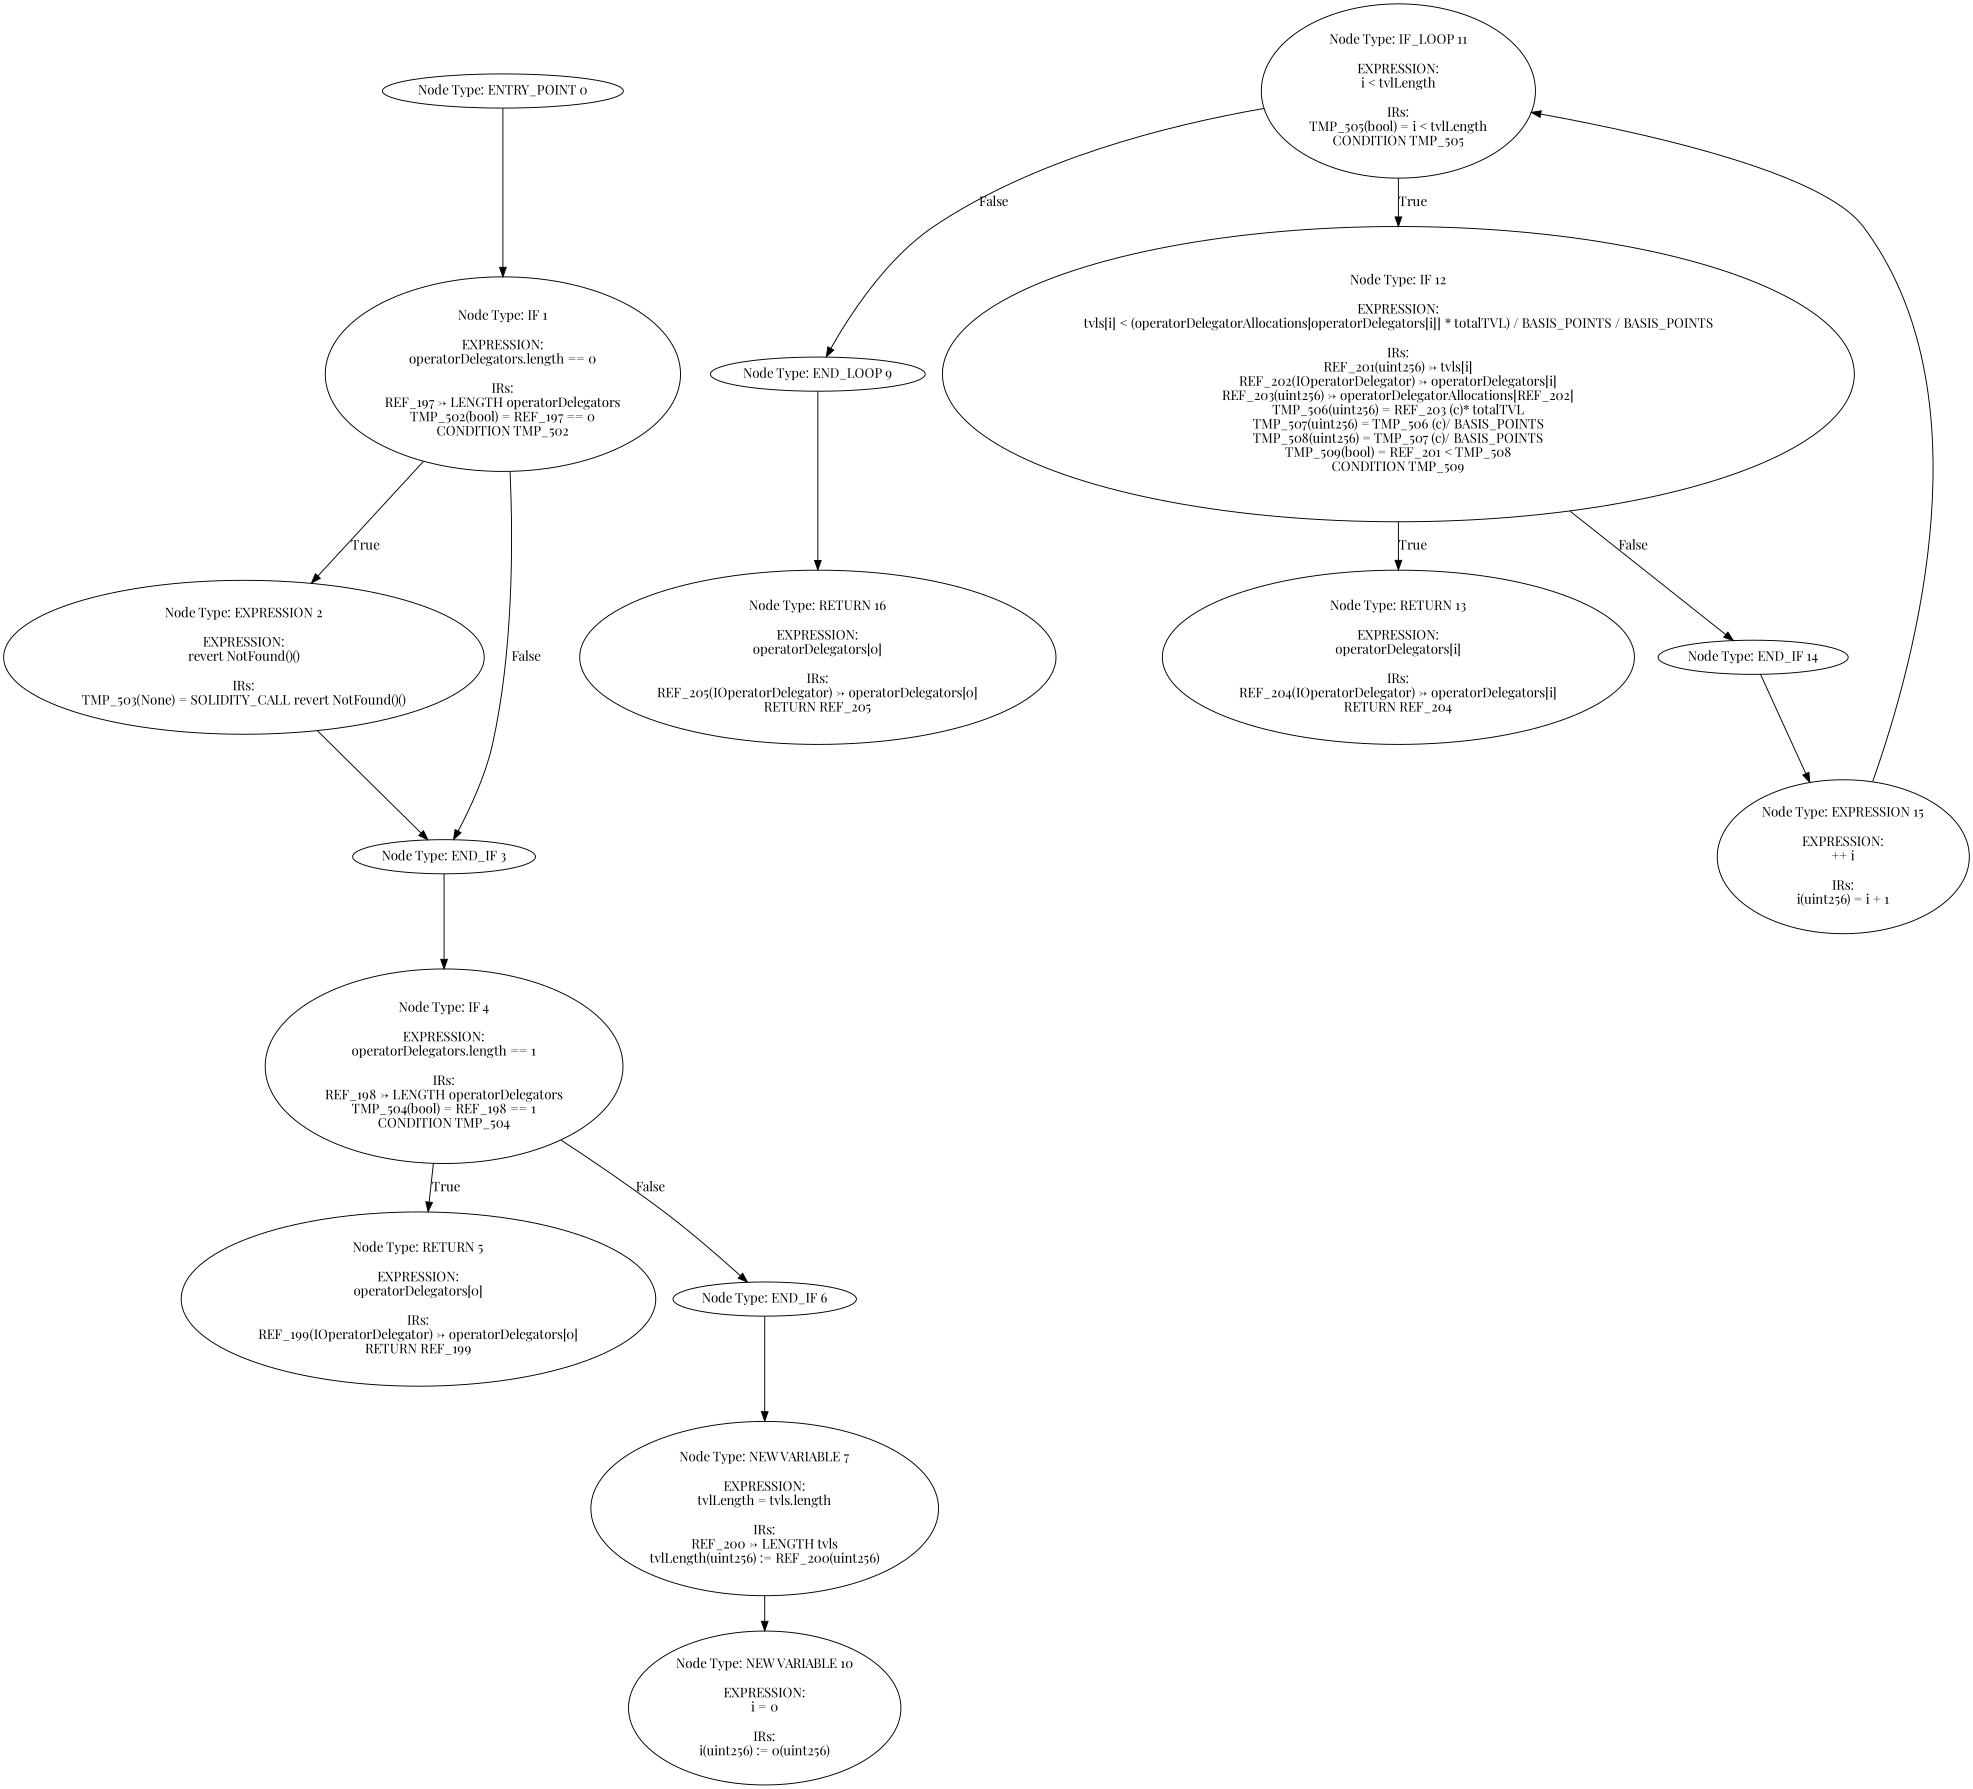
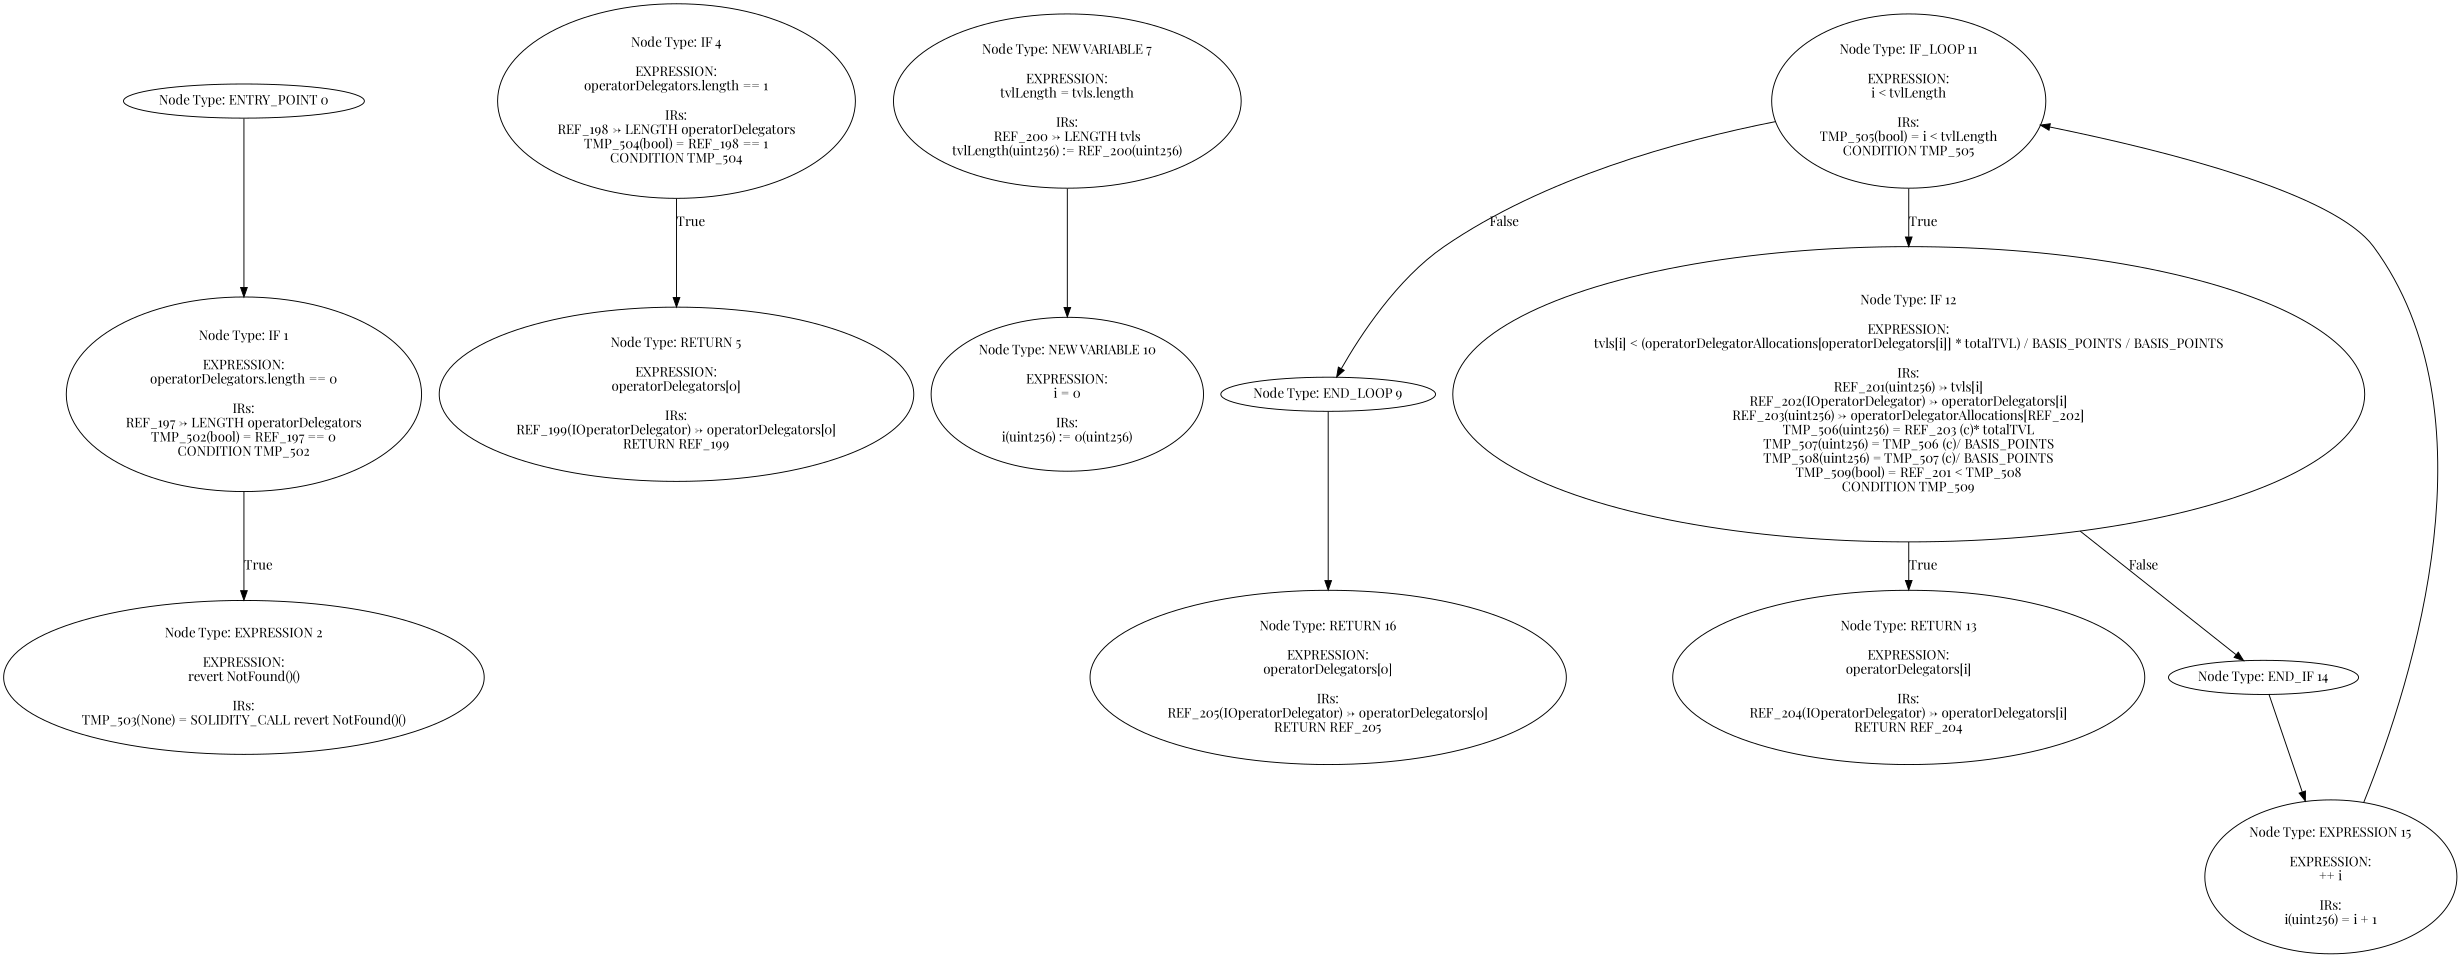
(444, 857) -> none
(765, 1299) -> none
